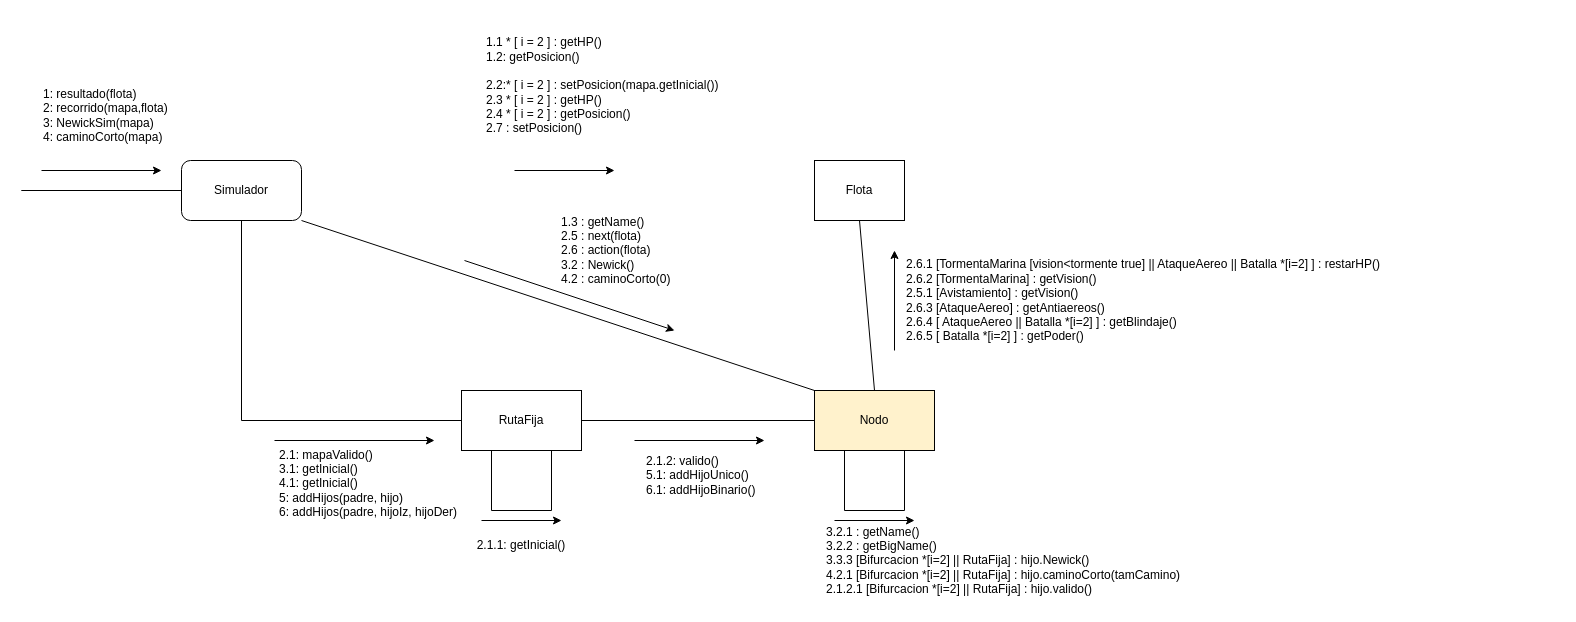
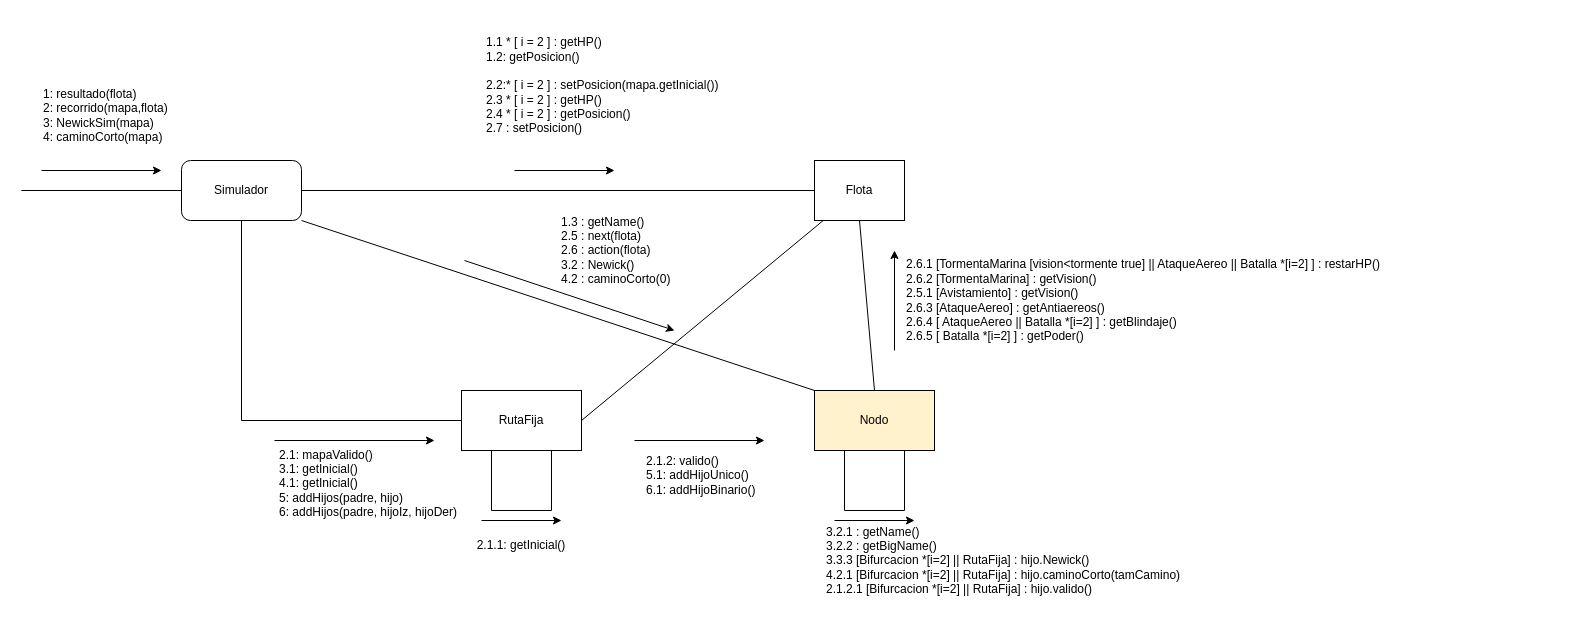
none -> (558, 191)
(698, 421) -> (702, 321)
